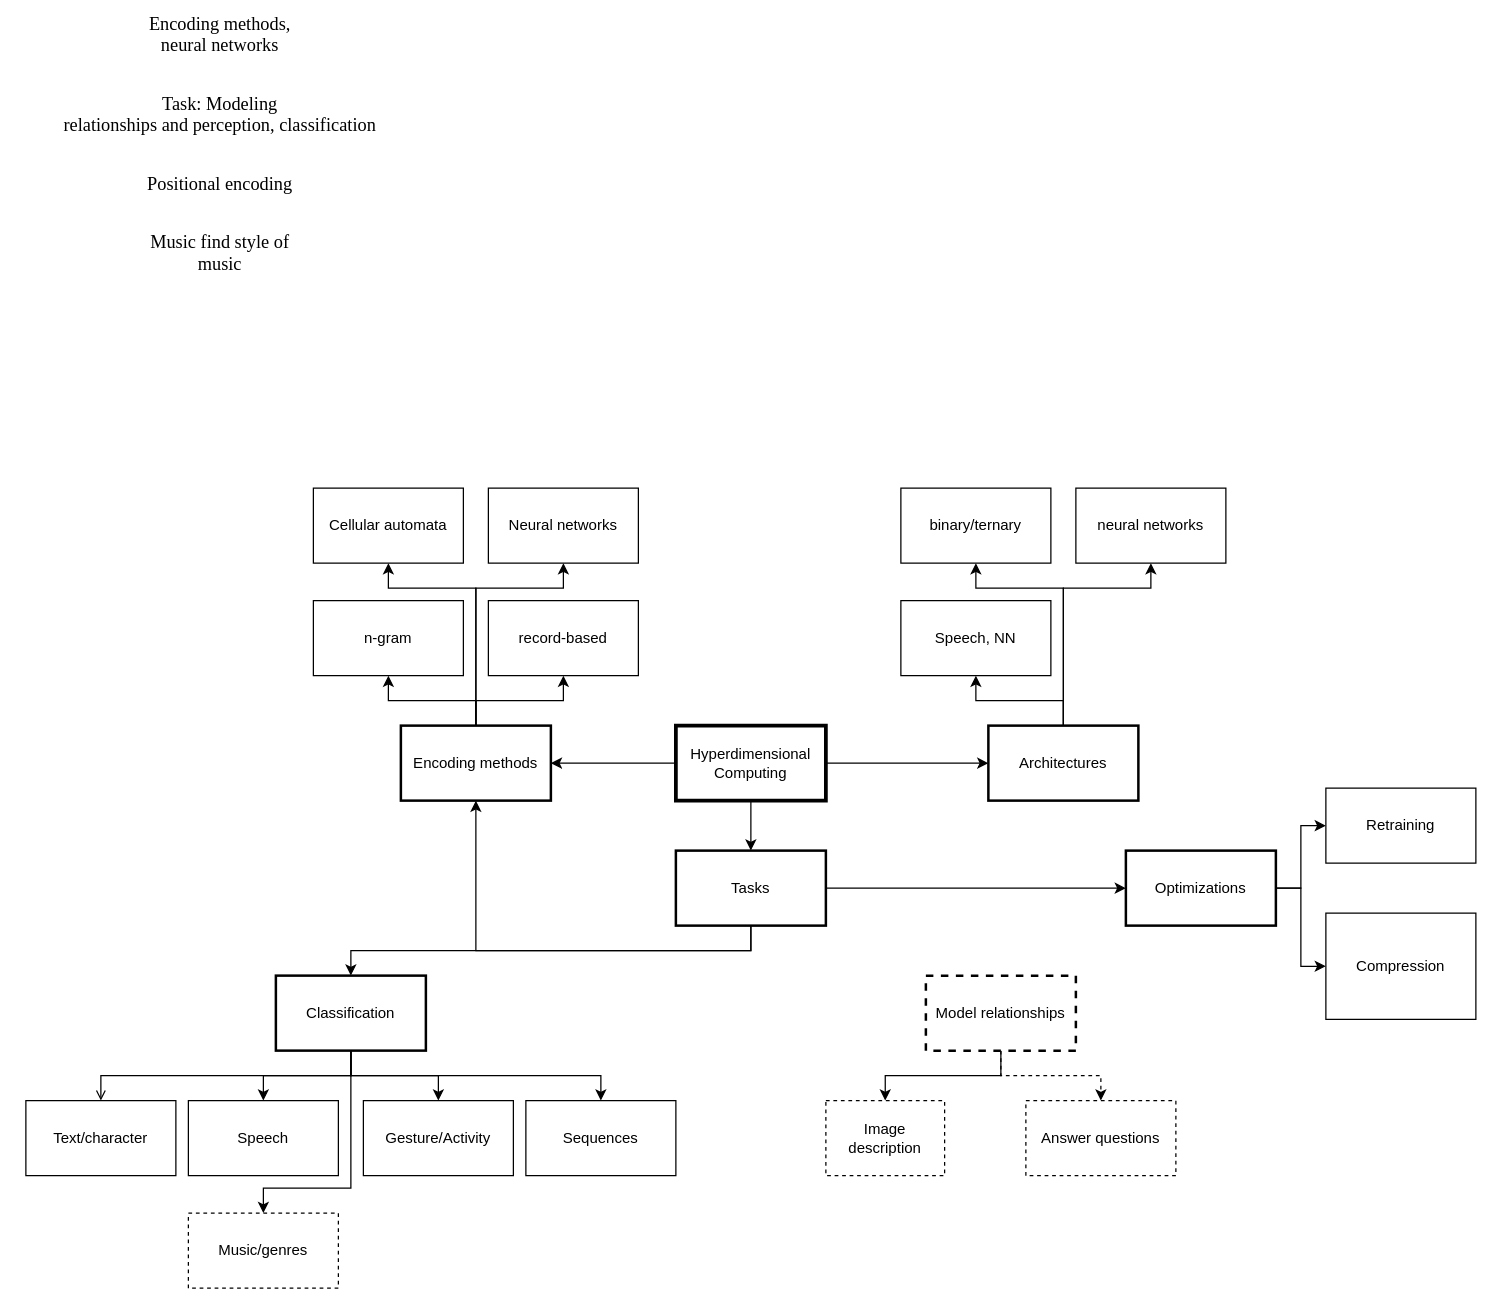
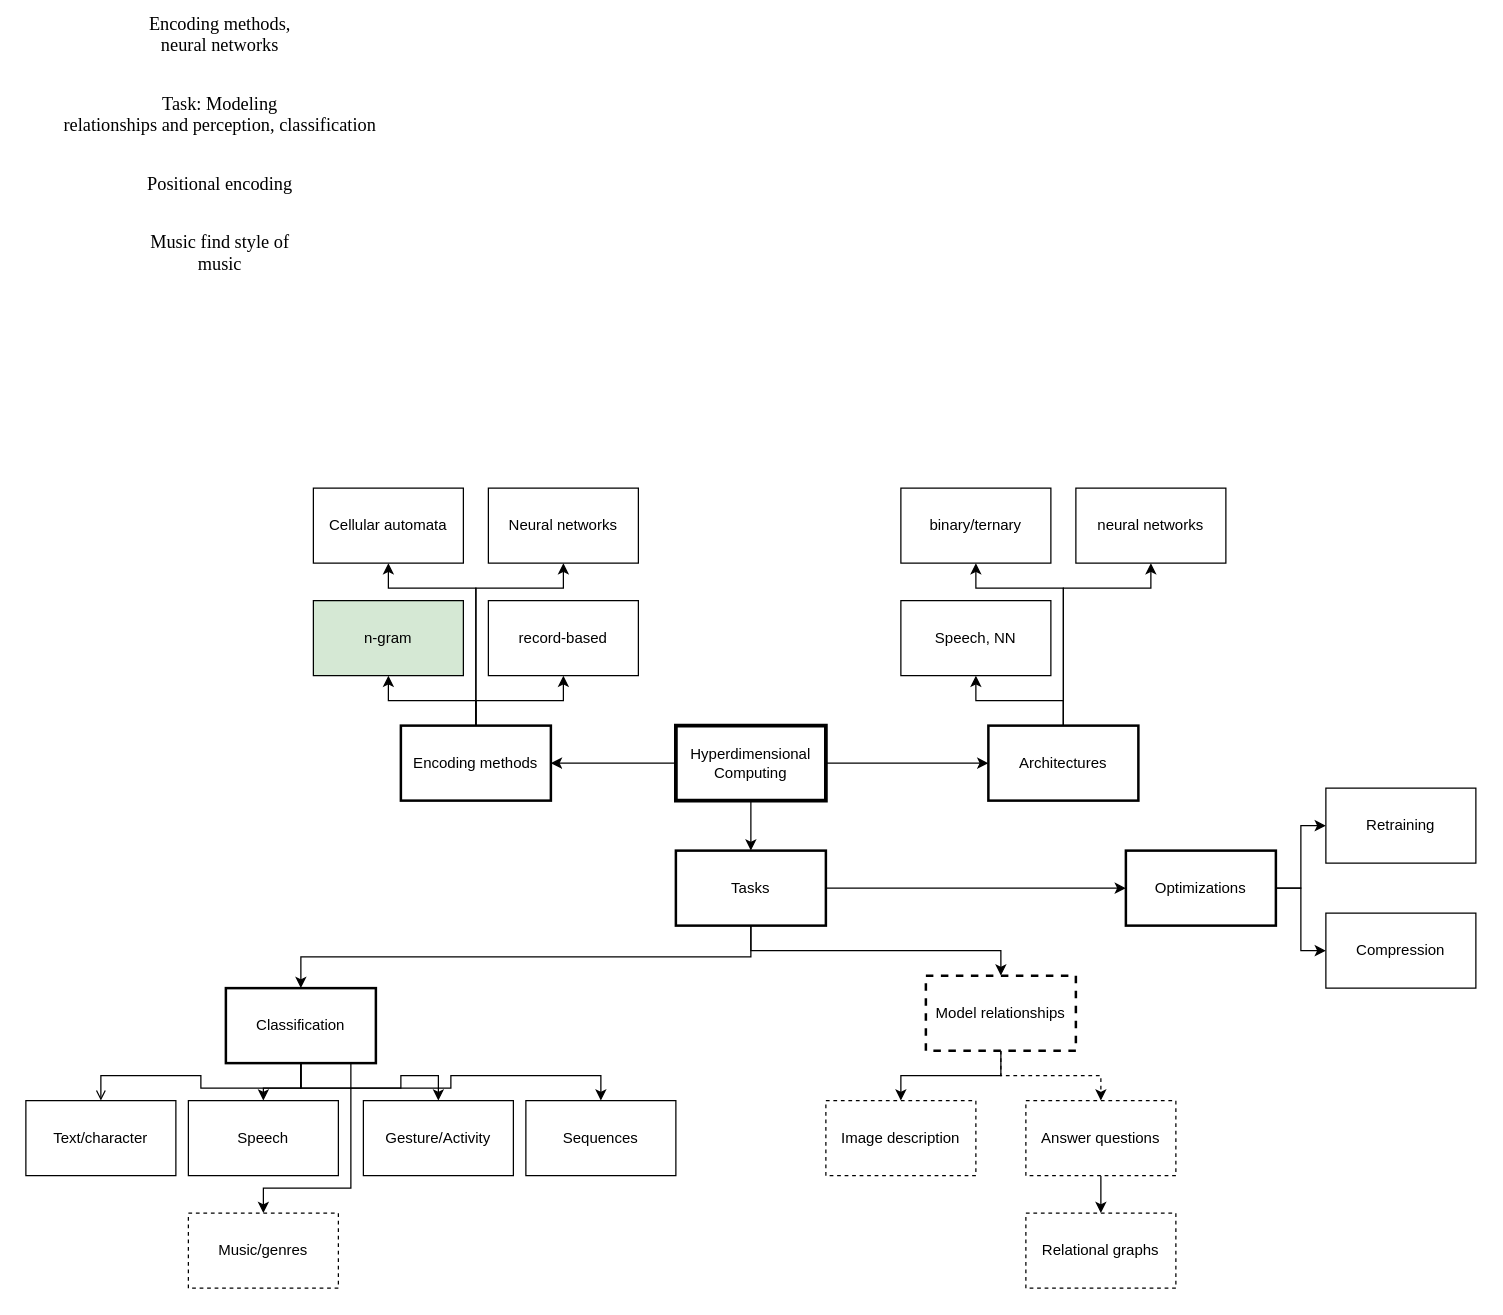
(388, 638) -> (388, 638)
(476, 878) -> (885, 951)
(1401, 966) -> (1401, 951)
(351, 1013) -> (301, 1026)
(885, 1138) -> (901, 1138)
none -> (1101, 1190)
none -> (1101, 1251)
